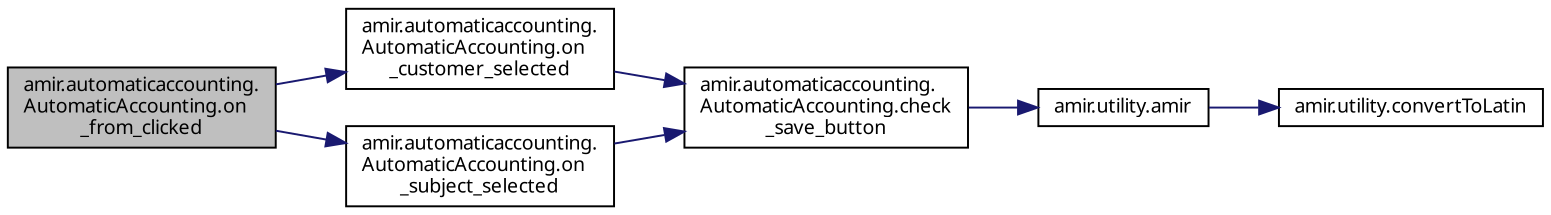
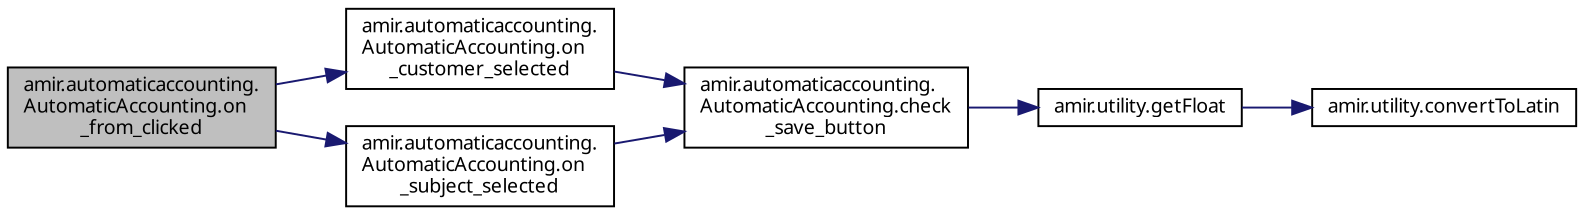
(1123, 108) -> (1140, 108)
